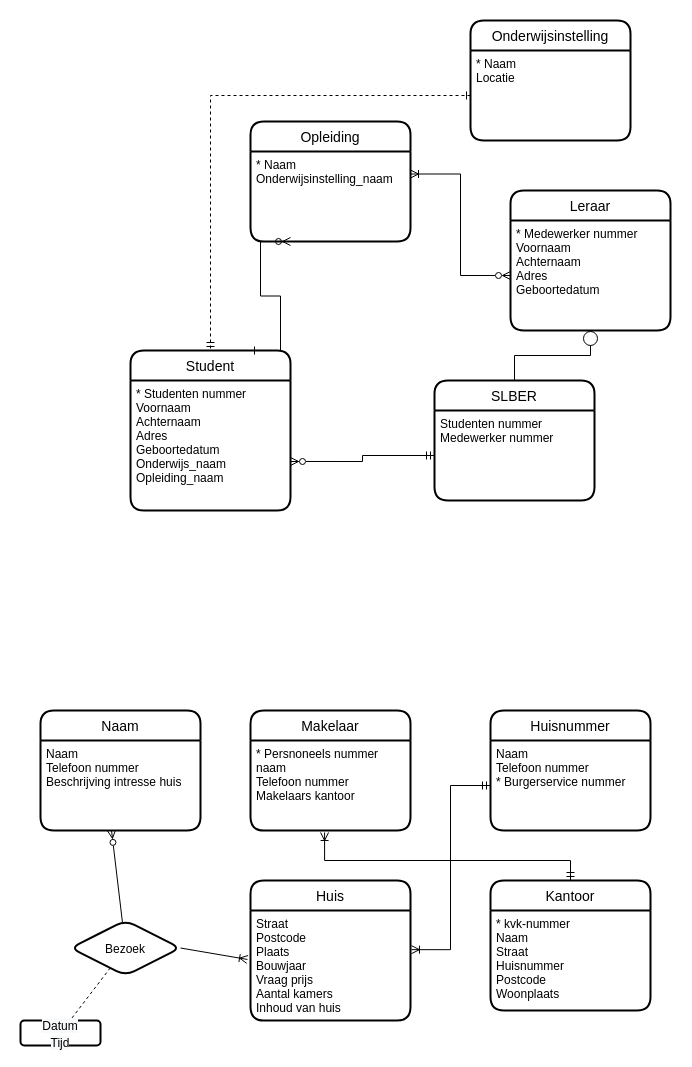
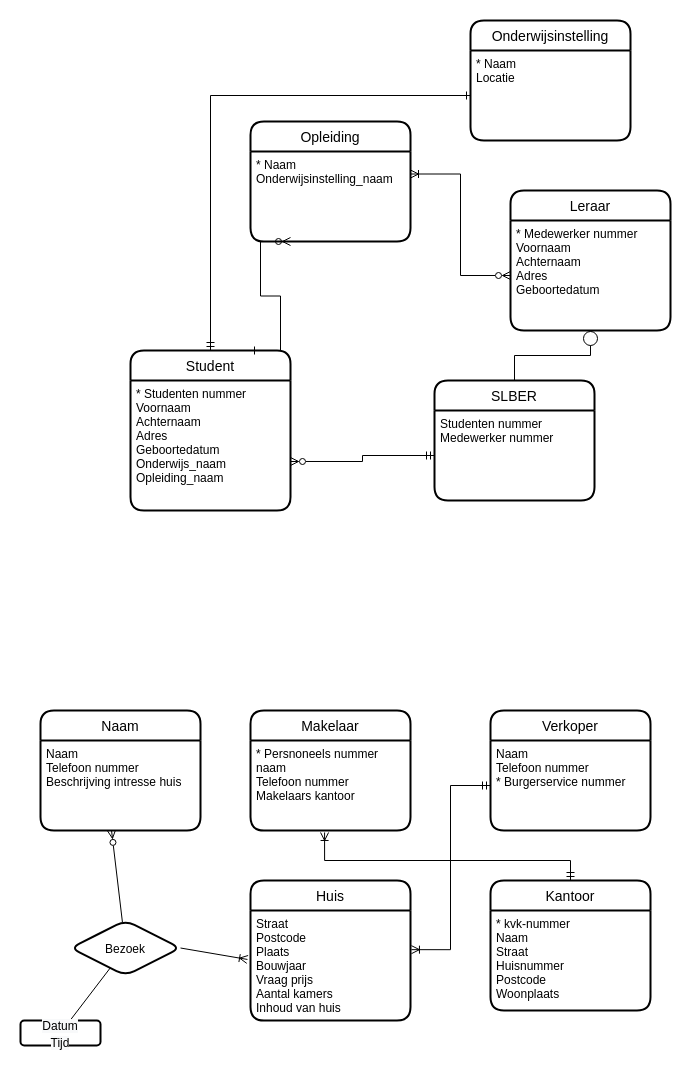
(213, 96) -> (213, 96)
(570, 726) -> (570, 726)
(90, 994) -> (90, 994)
